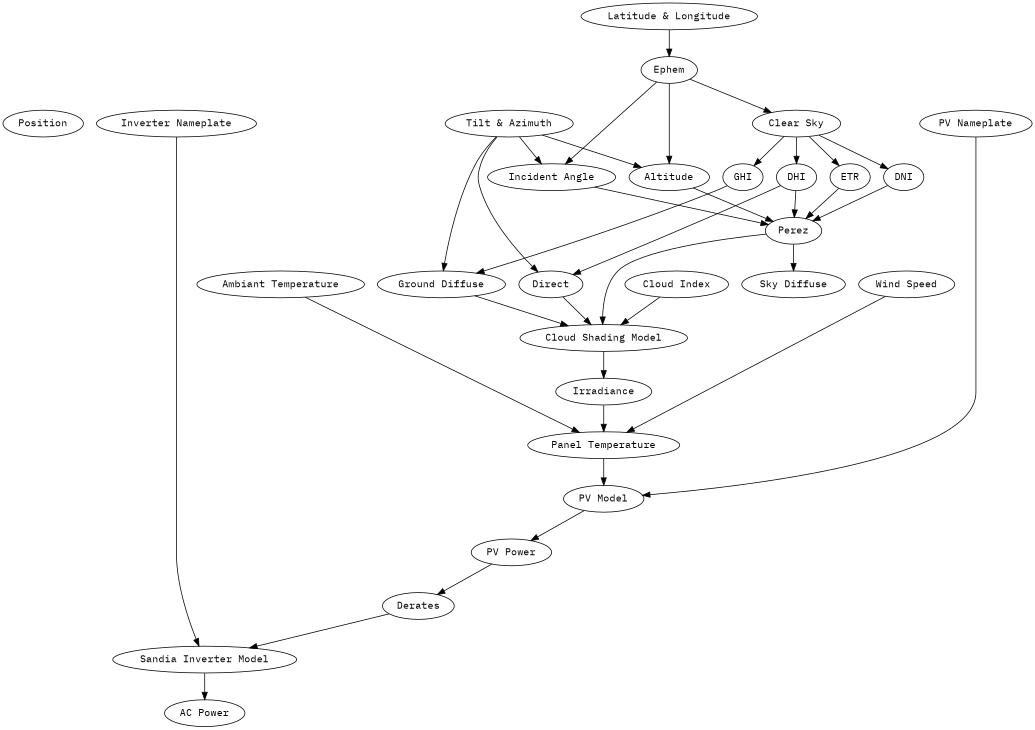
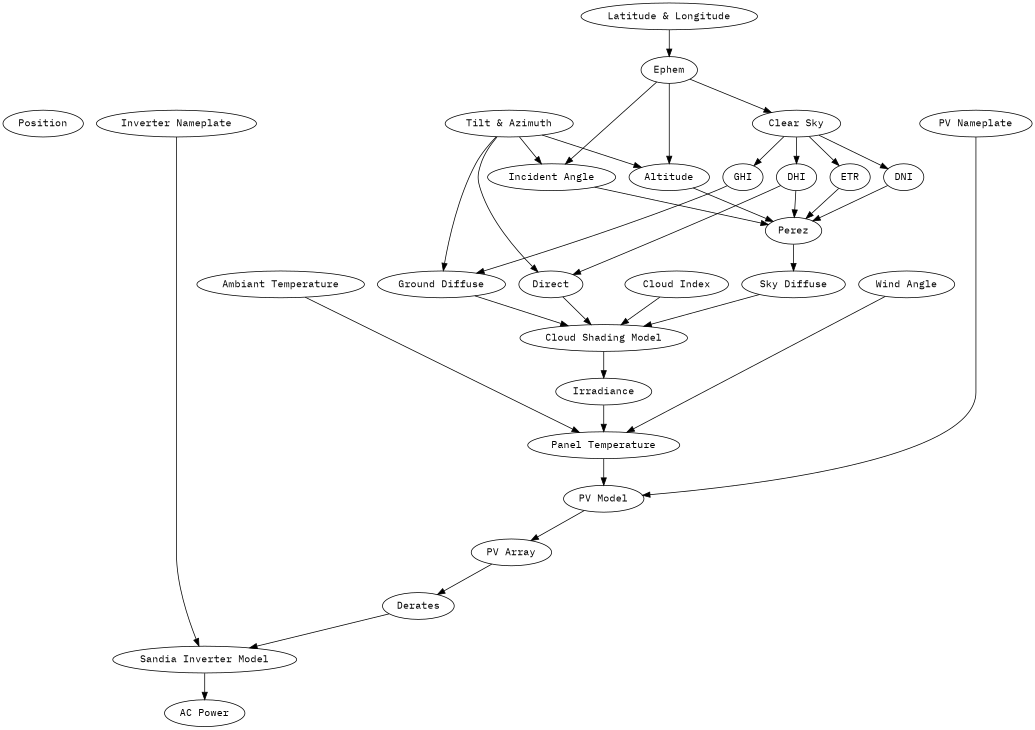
(666, 251) -> (705, 309)
(907, 284) -> (907, 284)
(511, 552) -> (511, 552)
